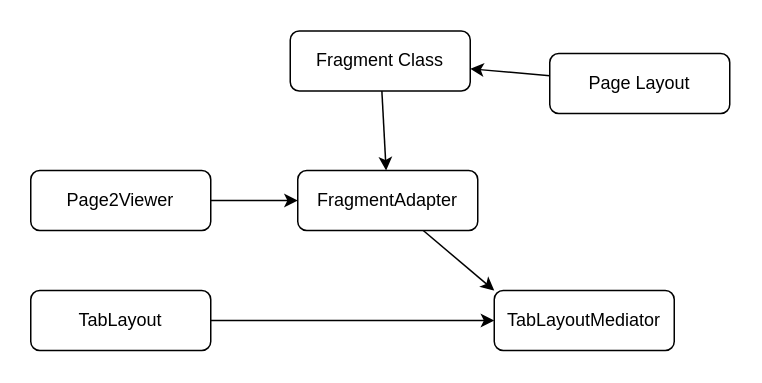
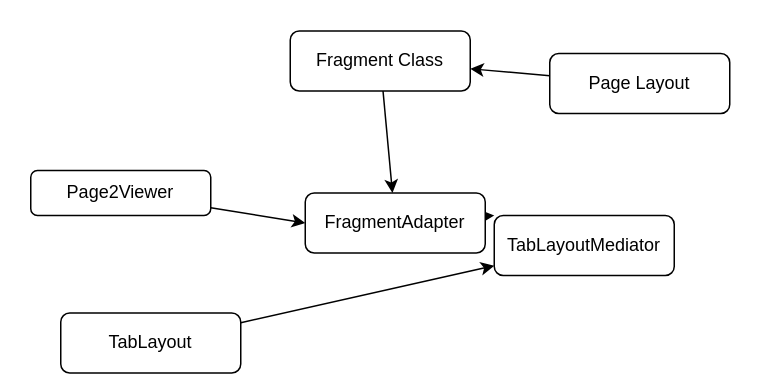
(121, 200) -> (121, 193)
(388, 200) -> (395, 223)
(121, 320) -> (151, 343)
(584, 320) -> (584, 245)
